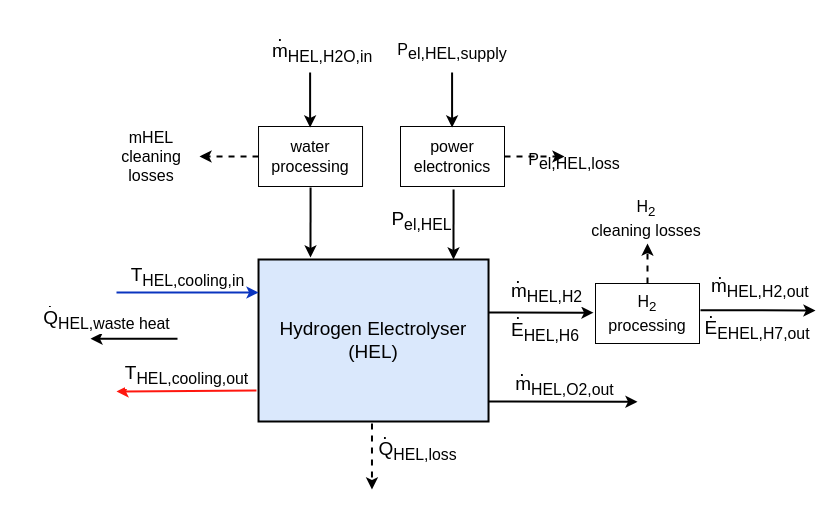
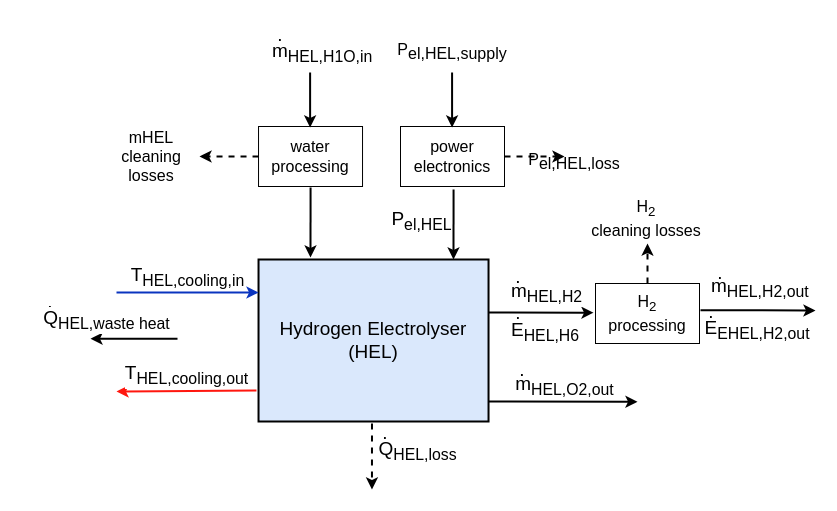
(317, 63) -> (317, 63)
(758, 331) -> (758, 331)
